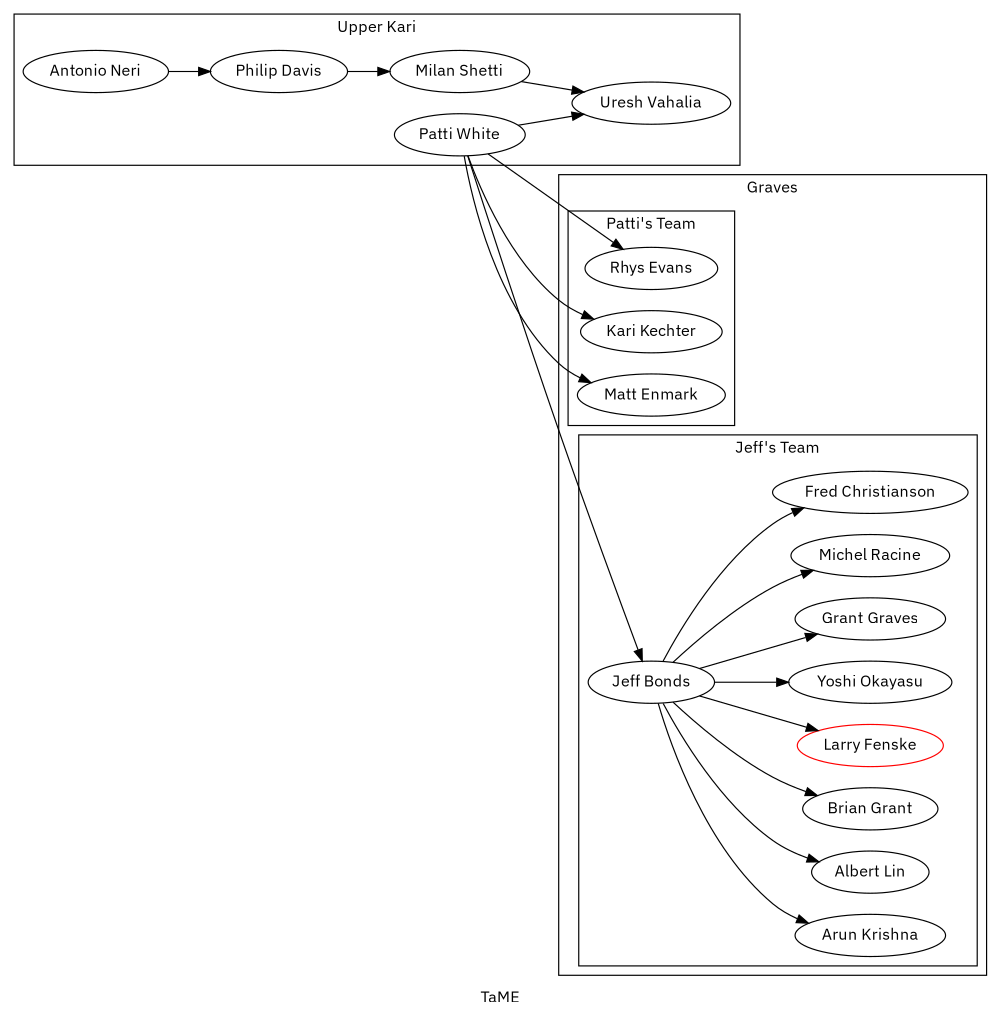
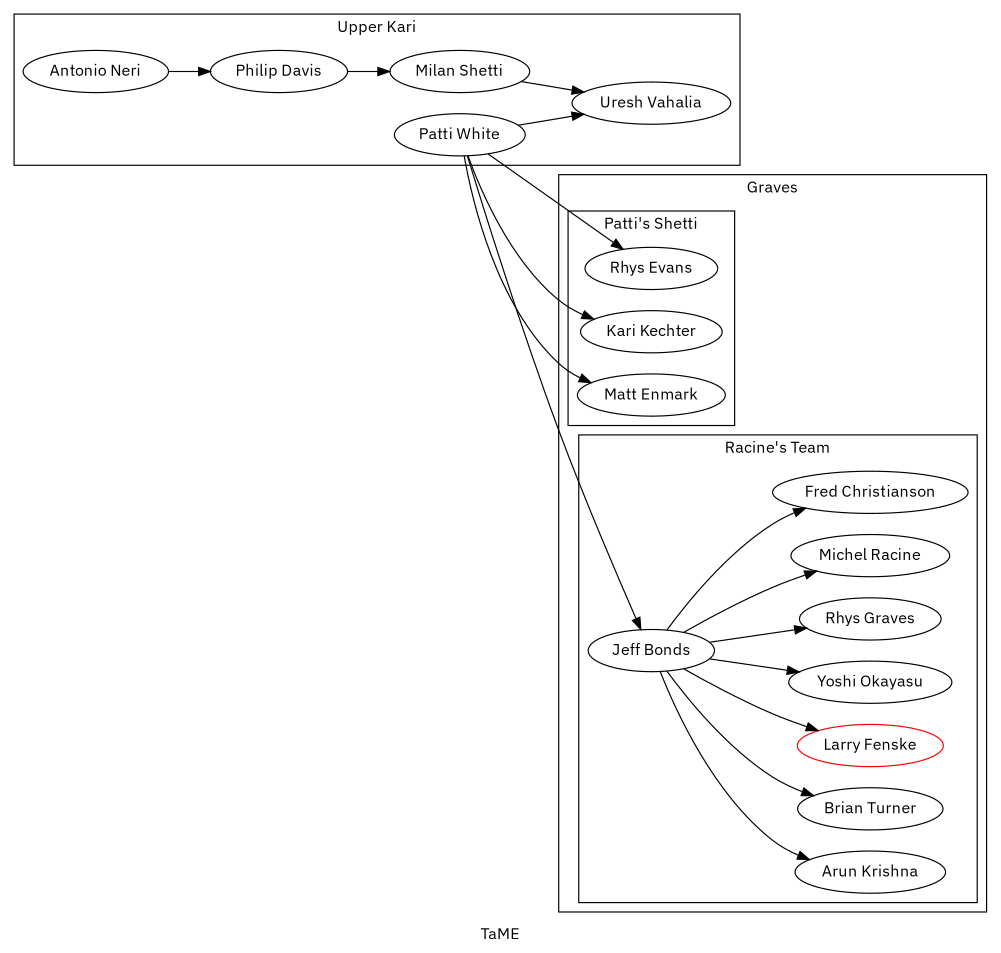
(651, 224) -> (651, 224)
(778, 448) -> (778, 448)
(870, 619) -> (870, 619)
(870, 809) -> (870, 809)
(870, 872) -> none
